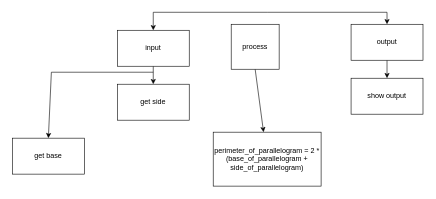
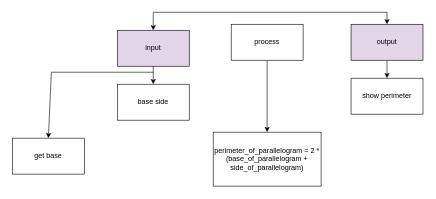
(387, 42) -> (387, 42)
(255, 47) -> (267, 42)
(153, 48) -> (153, 48)
(387, 96) -> (387, 96)
(153, 102) -> (153, 102)
